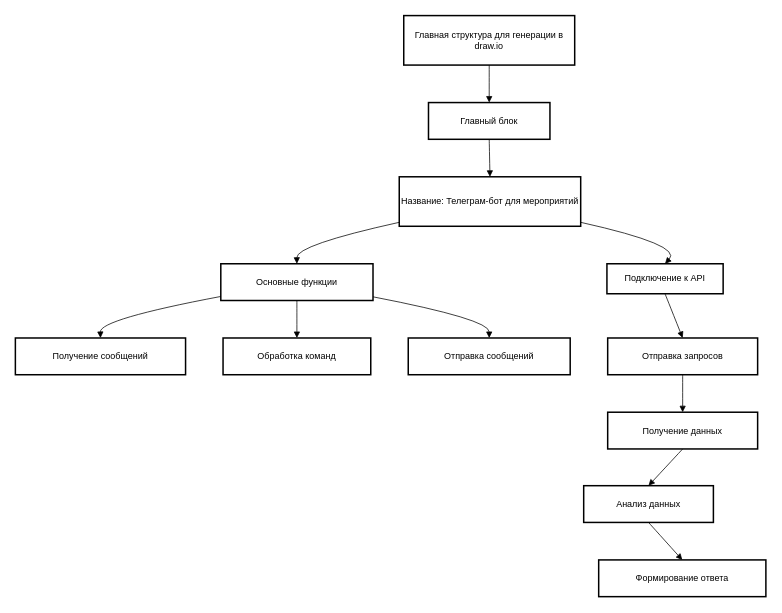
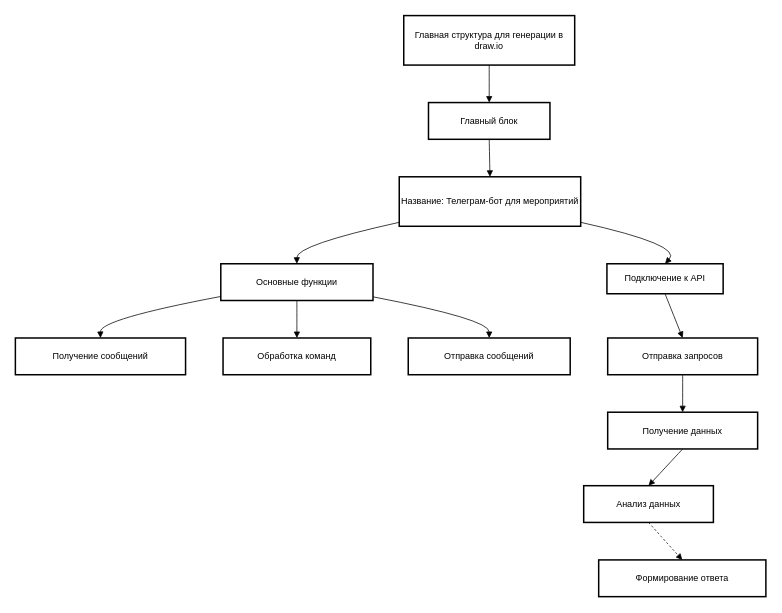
(664, 539) -> (664, 539)
